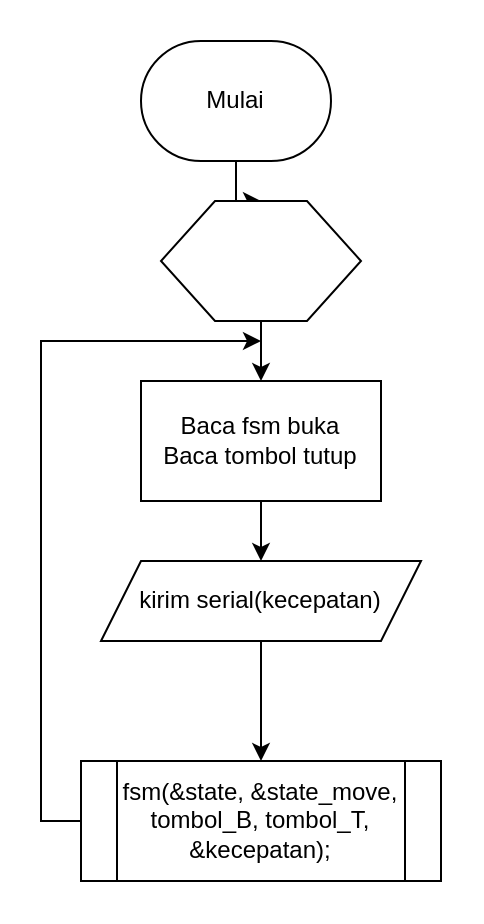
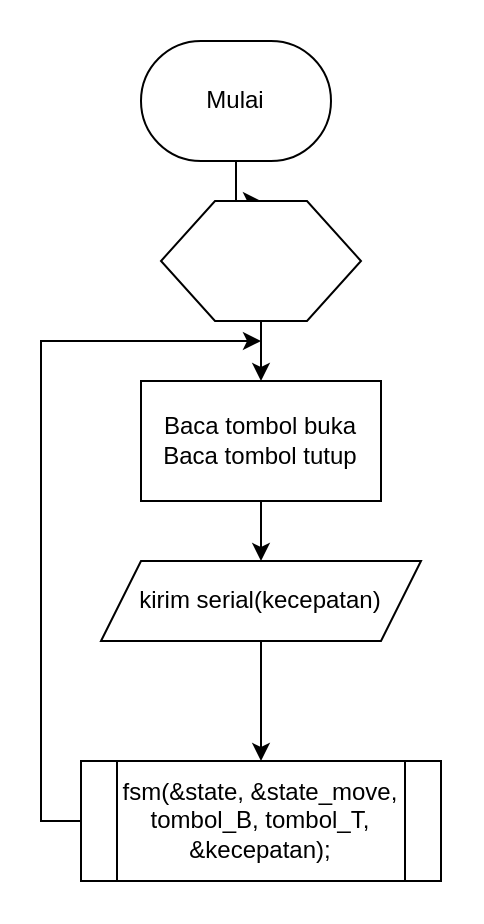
(261, 441) -> (261, 441)
